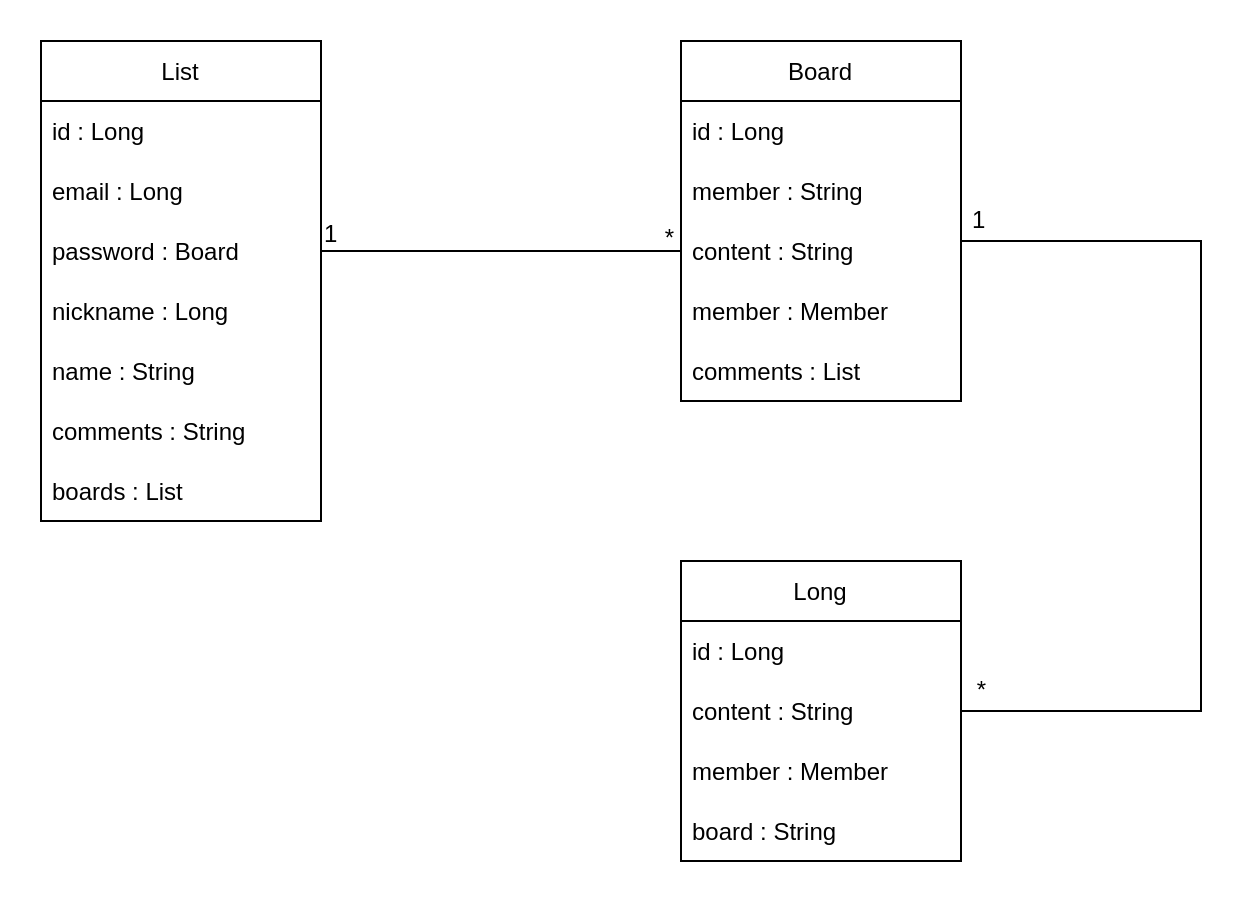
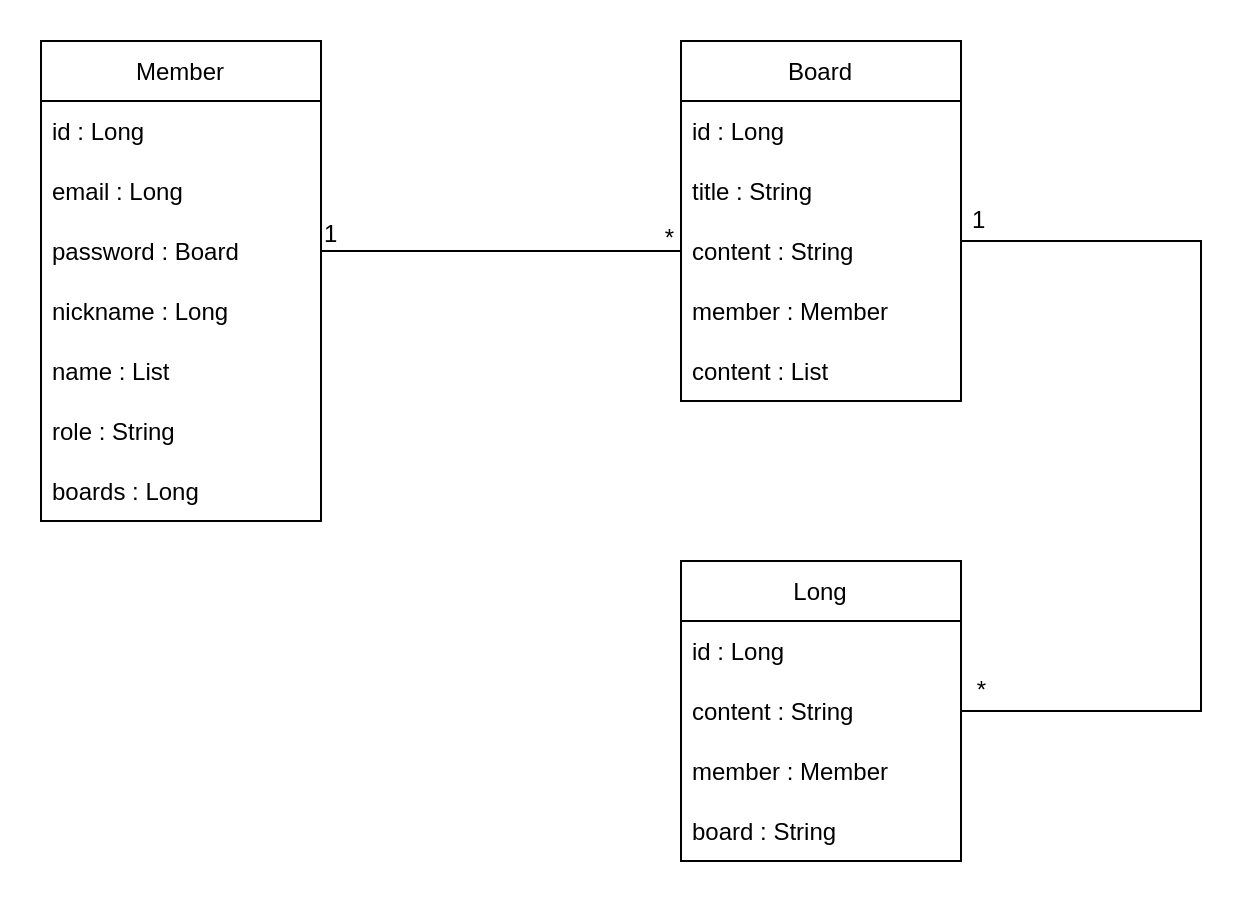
(180, 72) -> (180, 72)
(780, 192) -> (767, 192)
(127, 372) -> (113, 372)
(780, 372) -> (774, 372)
(154, 432) -> (124, 432)
(127, 492) -> (130, 492)
